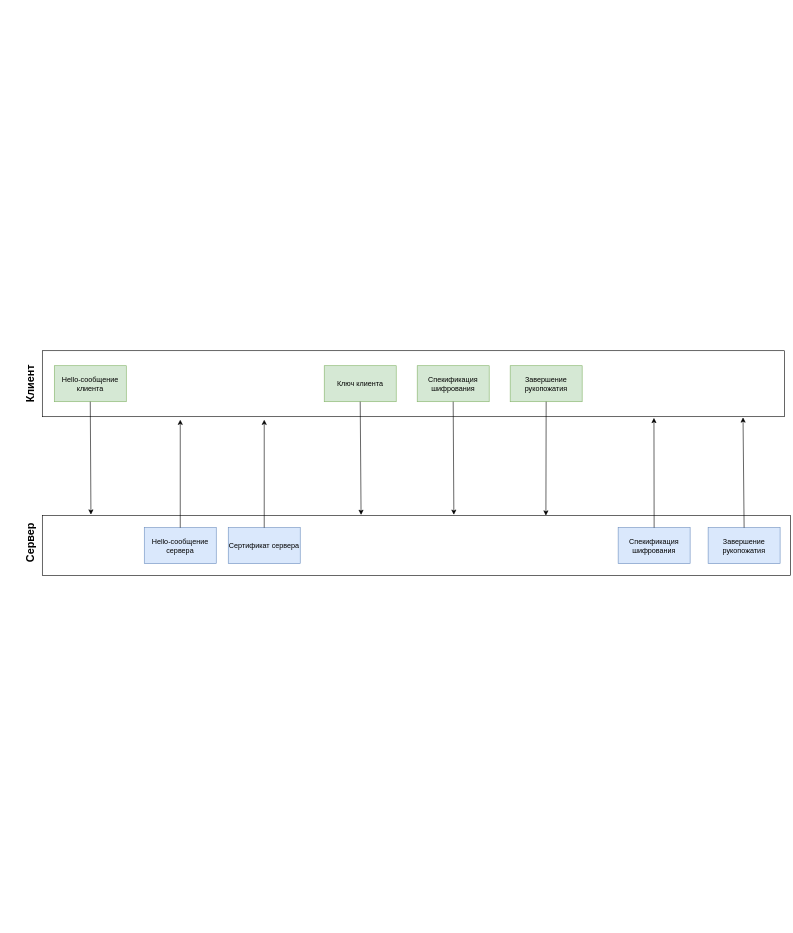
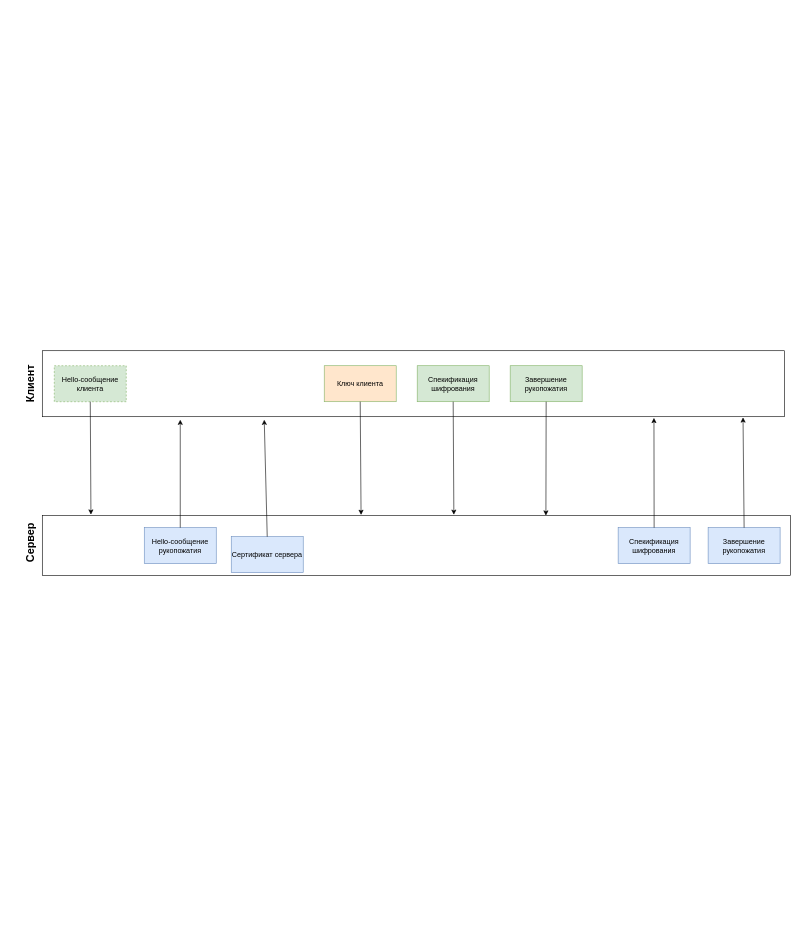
(90, 384) -> (90, 384)
(360, 384) -> (360, 384)
(180, 546) -> (180, 546)
(264, 546) -> (267, 555)
